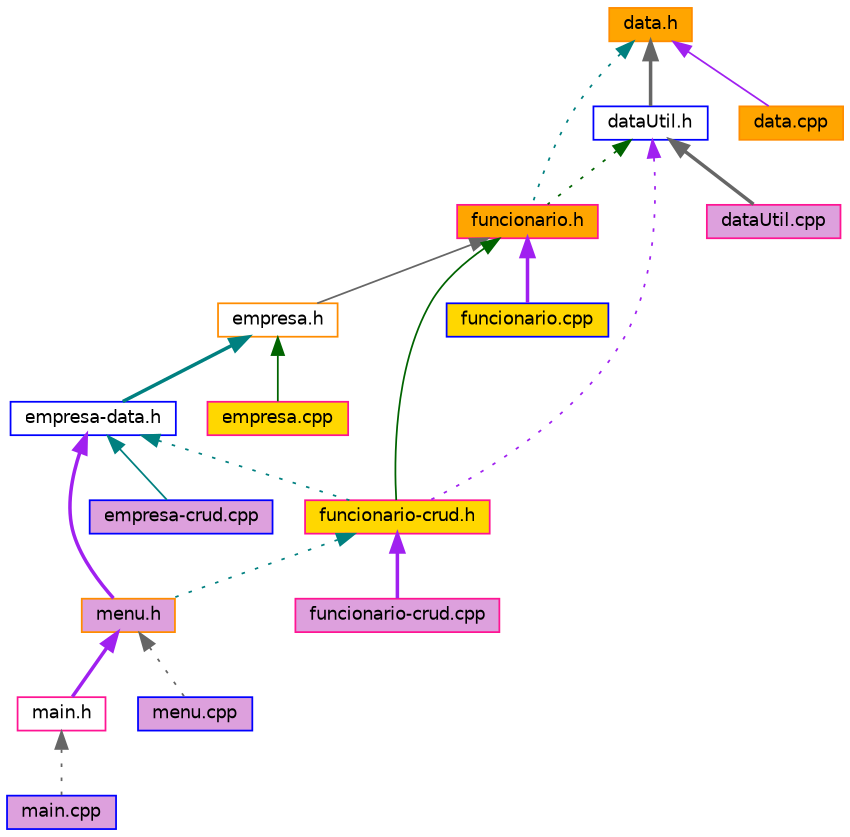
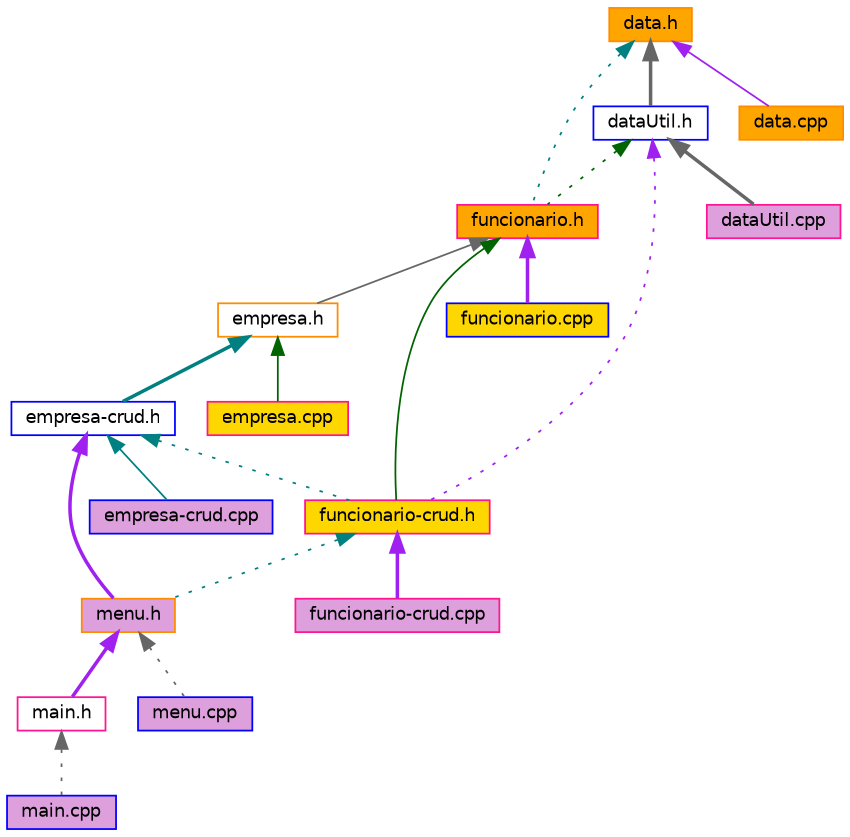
(93, 418) -> (93, 418)
